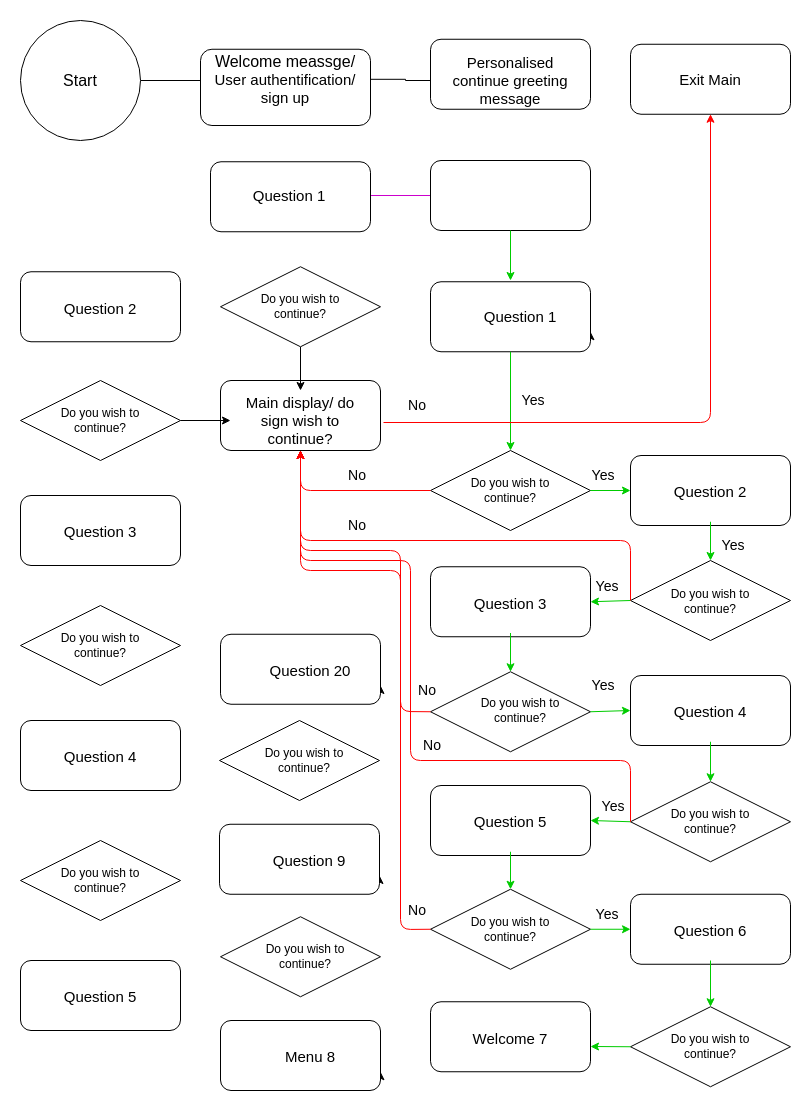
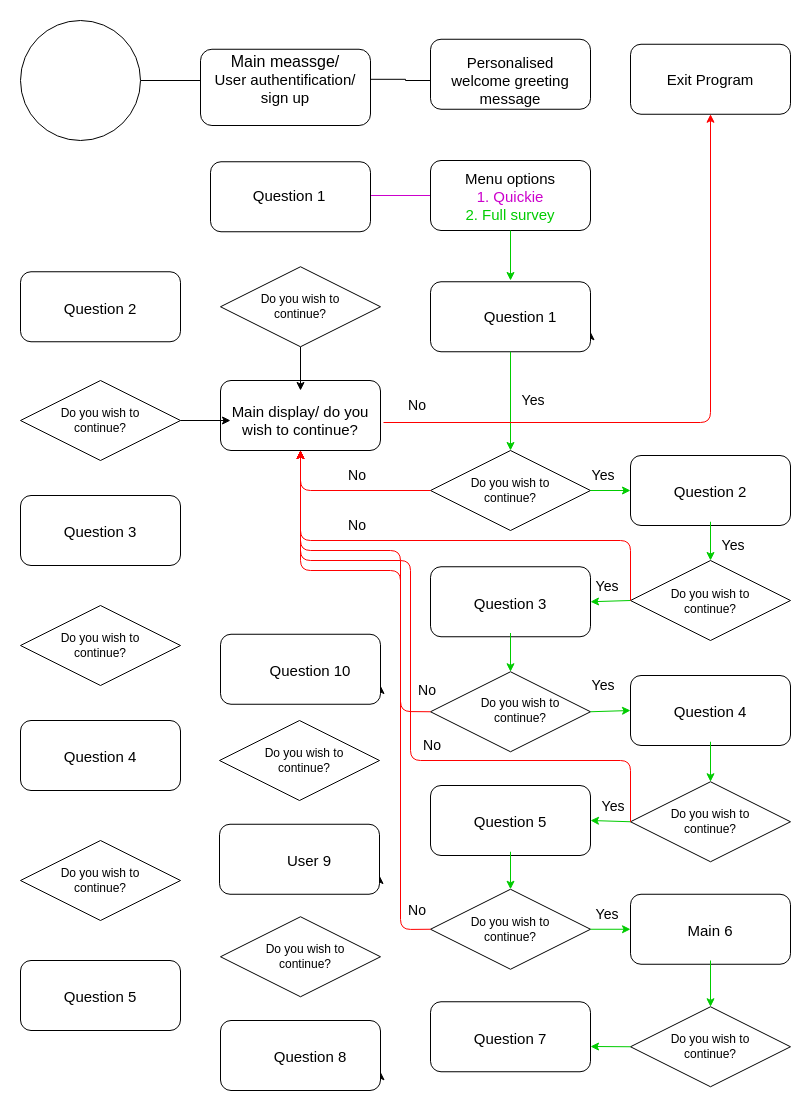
(286, 80) -> (286, 80)
(711, 80) -> (711, 80)
(81, 81) -> none
(511, 81) -> (511, 81)
none -> (511, 197)
(301, 421) -> (301, 421)
(311, 671) -> (311, 671)
(310, 861) -> (310, 861)
(711, 931) -> (711, 931)
(511, 1039) -> (511, 1039)
(311, 1057) -> (311, 1057)
